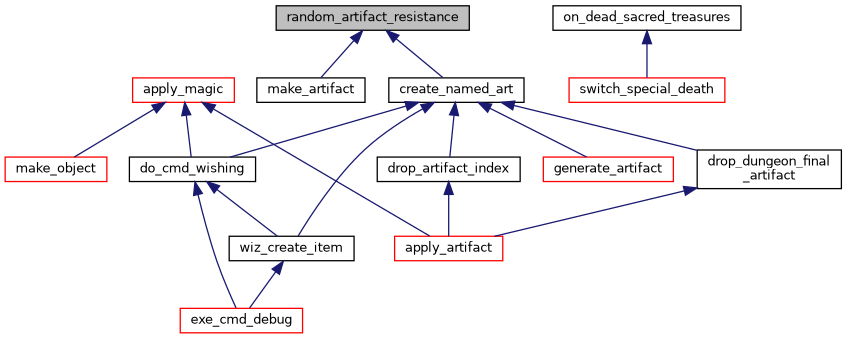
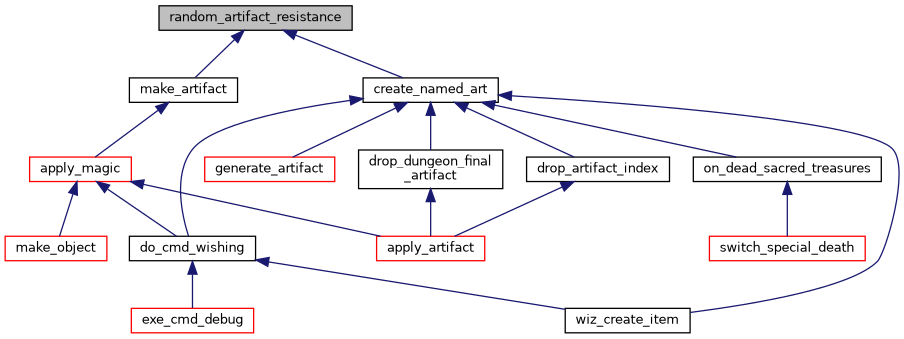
none -> (615, 131)
none -> (127, 134)
(263, 290) -> none
